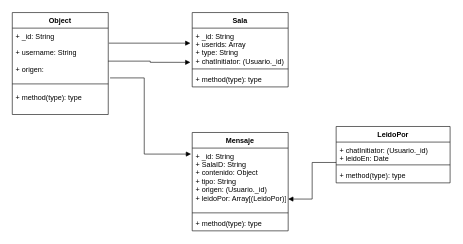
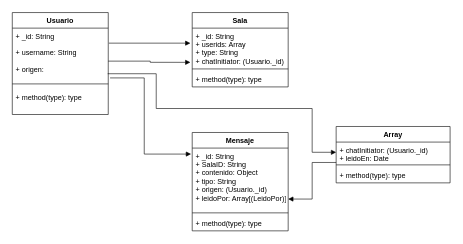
(60, 20) -> (60, 20)
none -> (234, 108)
(393, 134) -> (393, 134)
